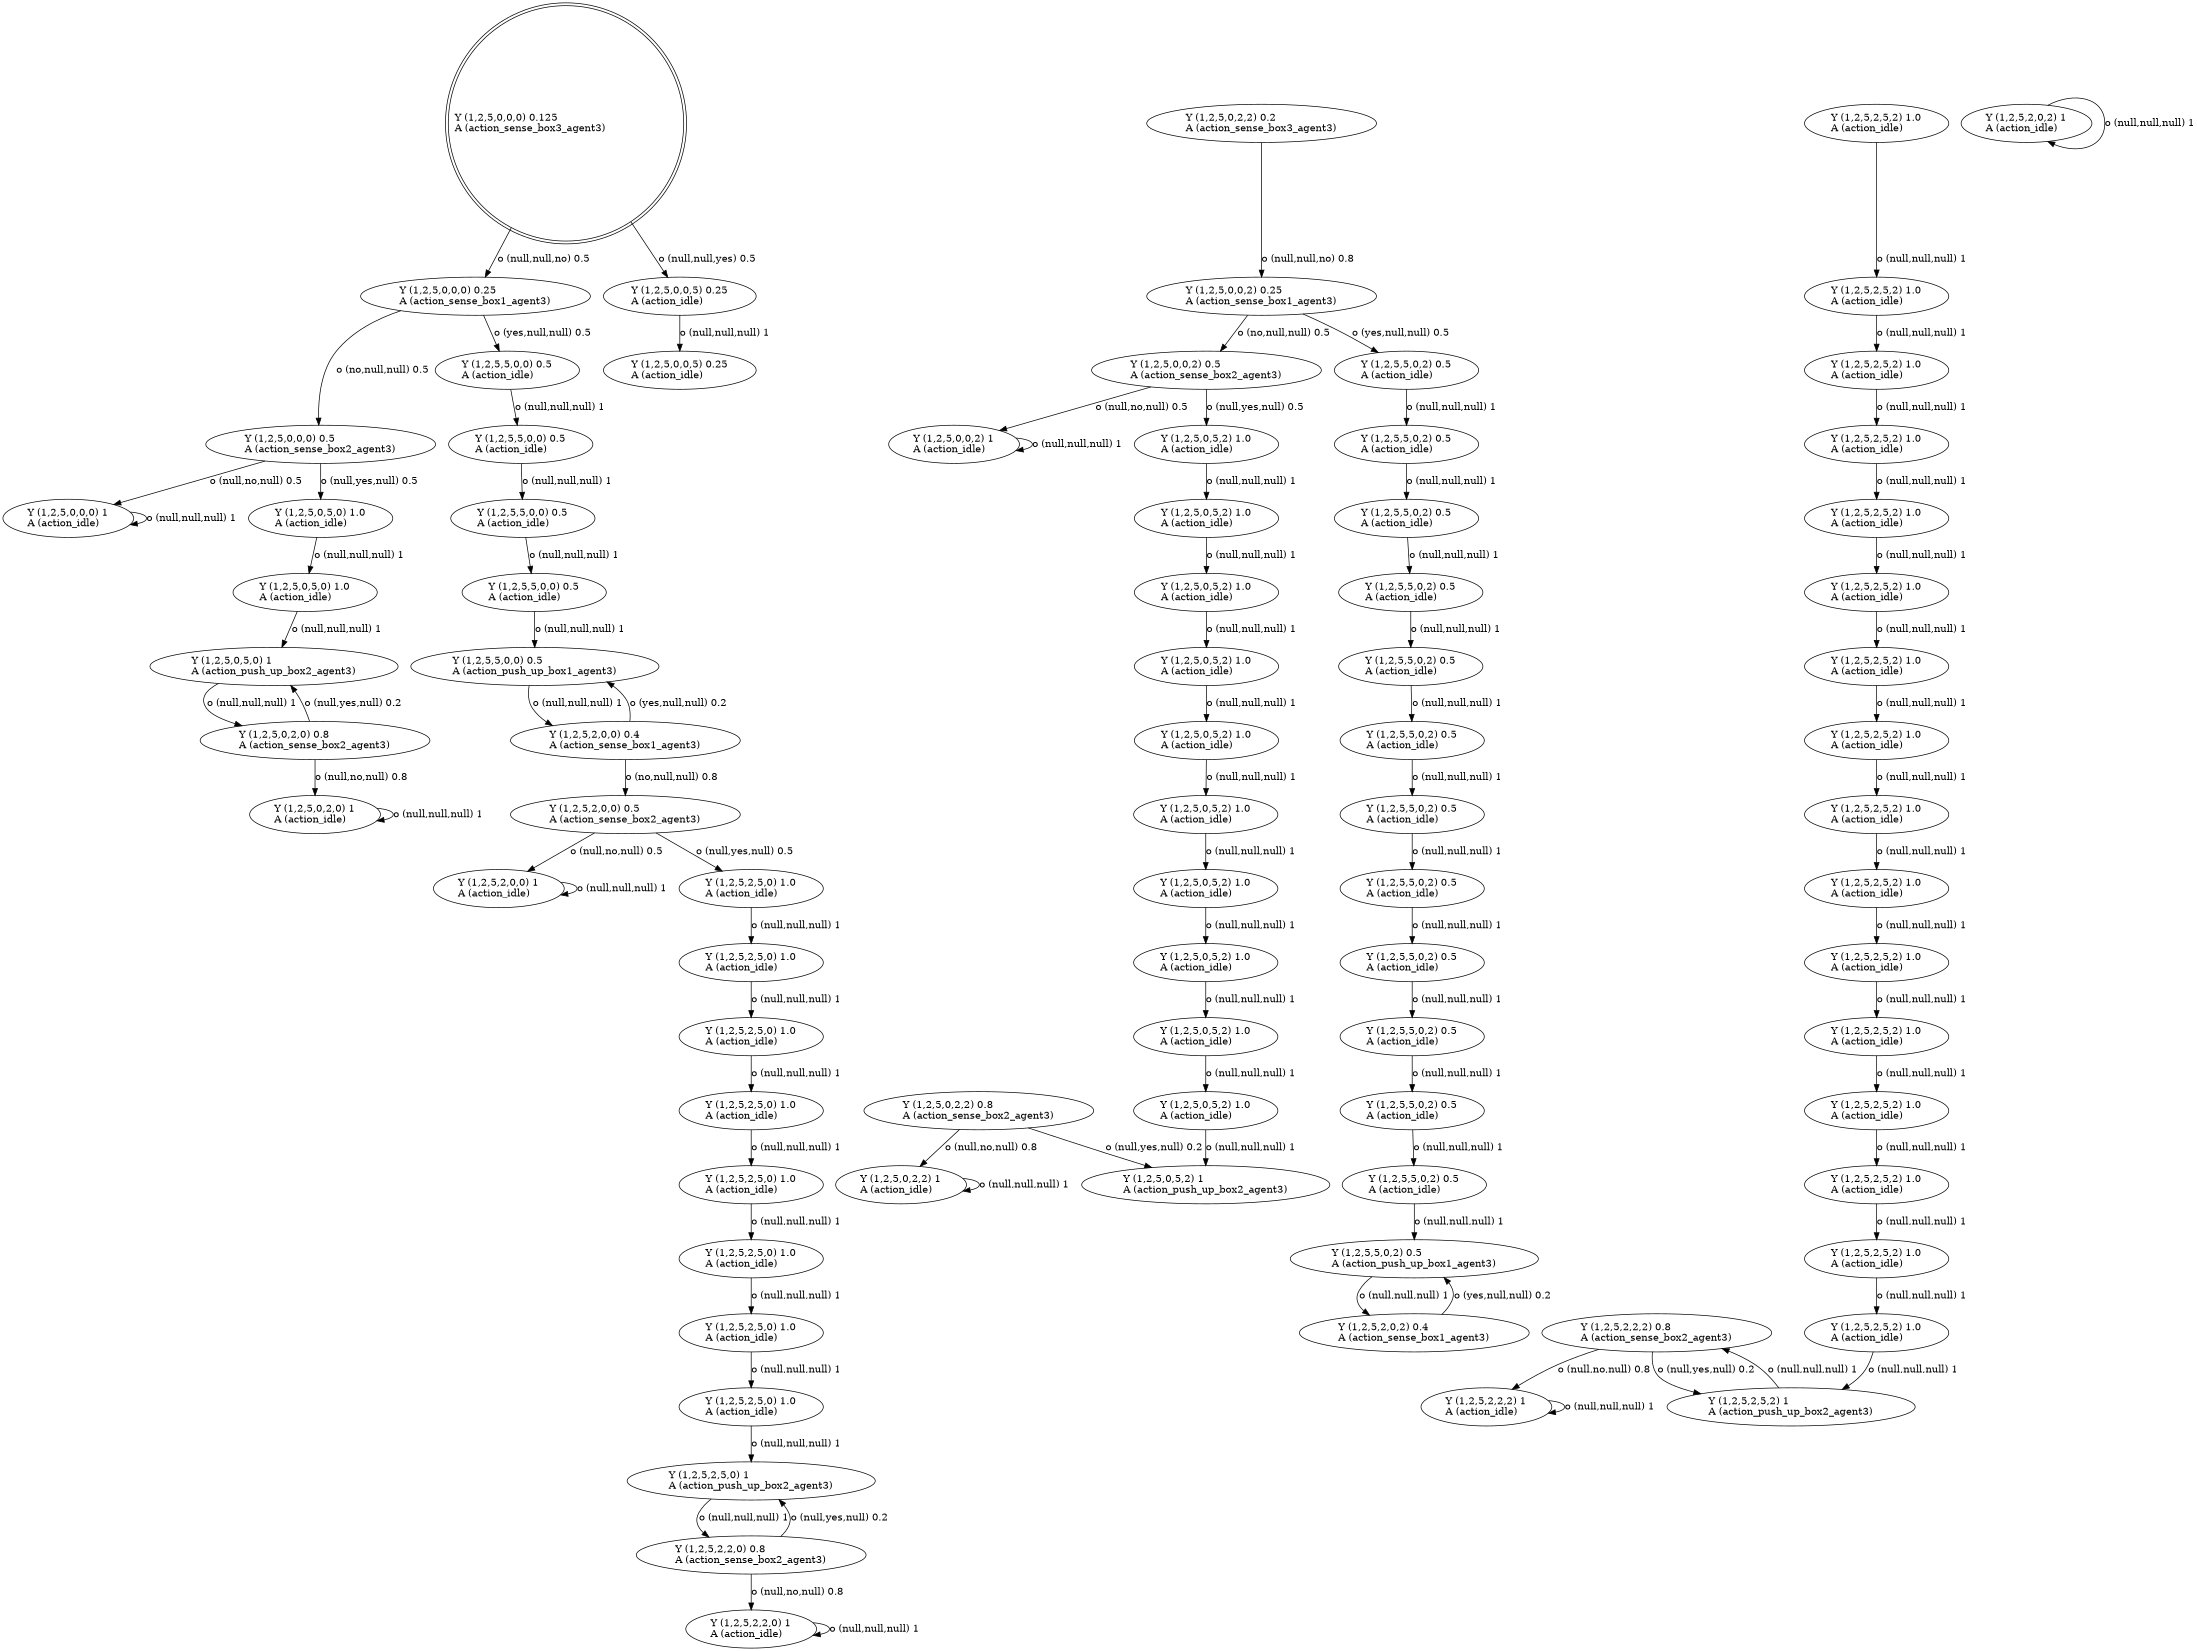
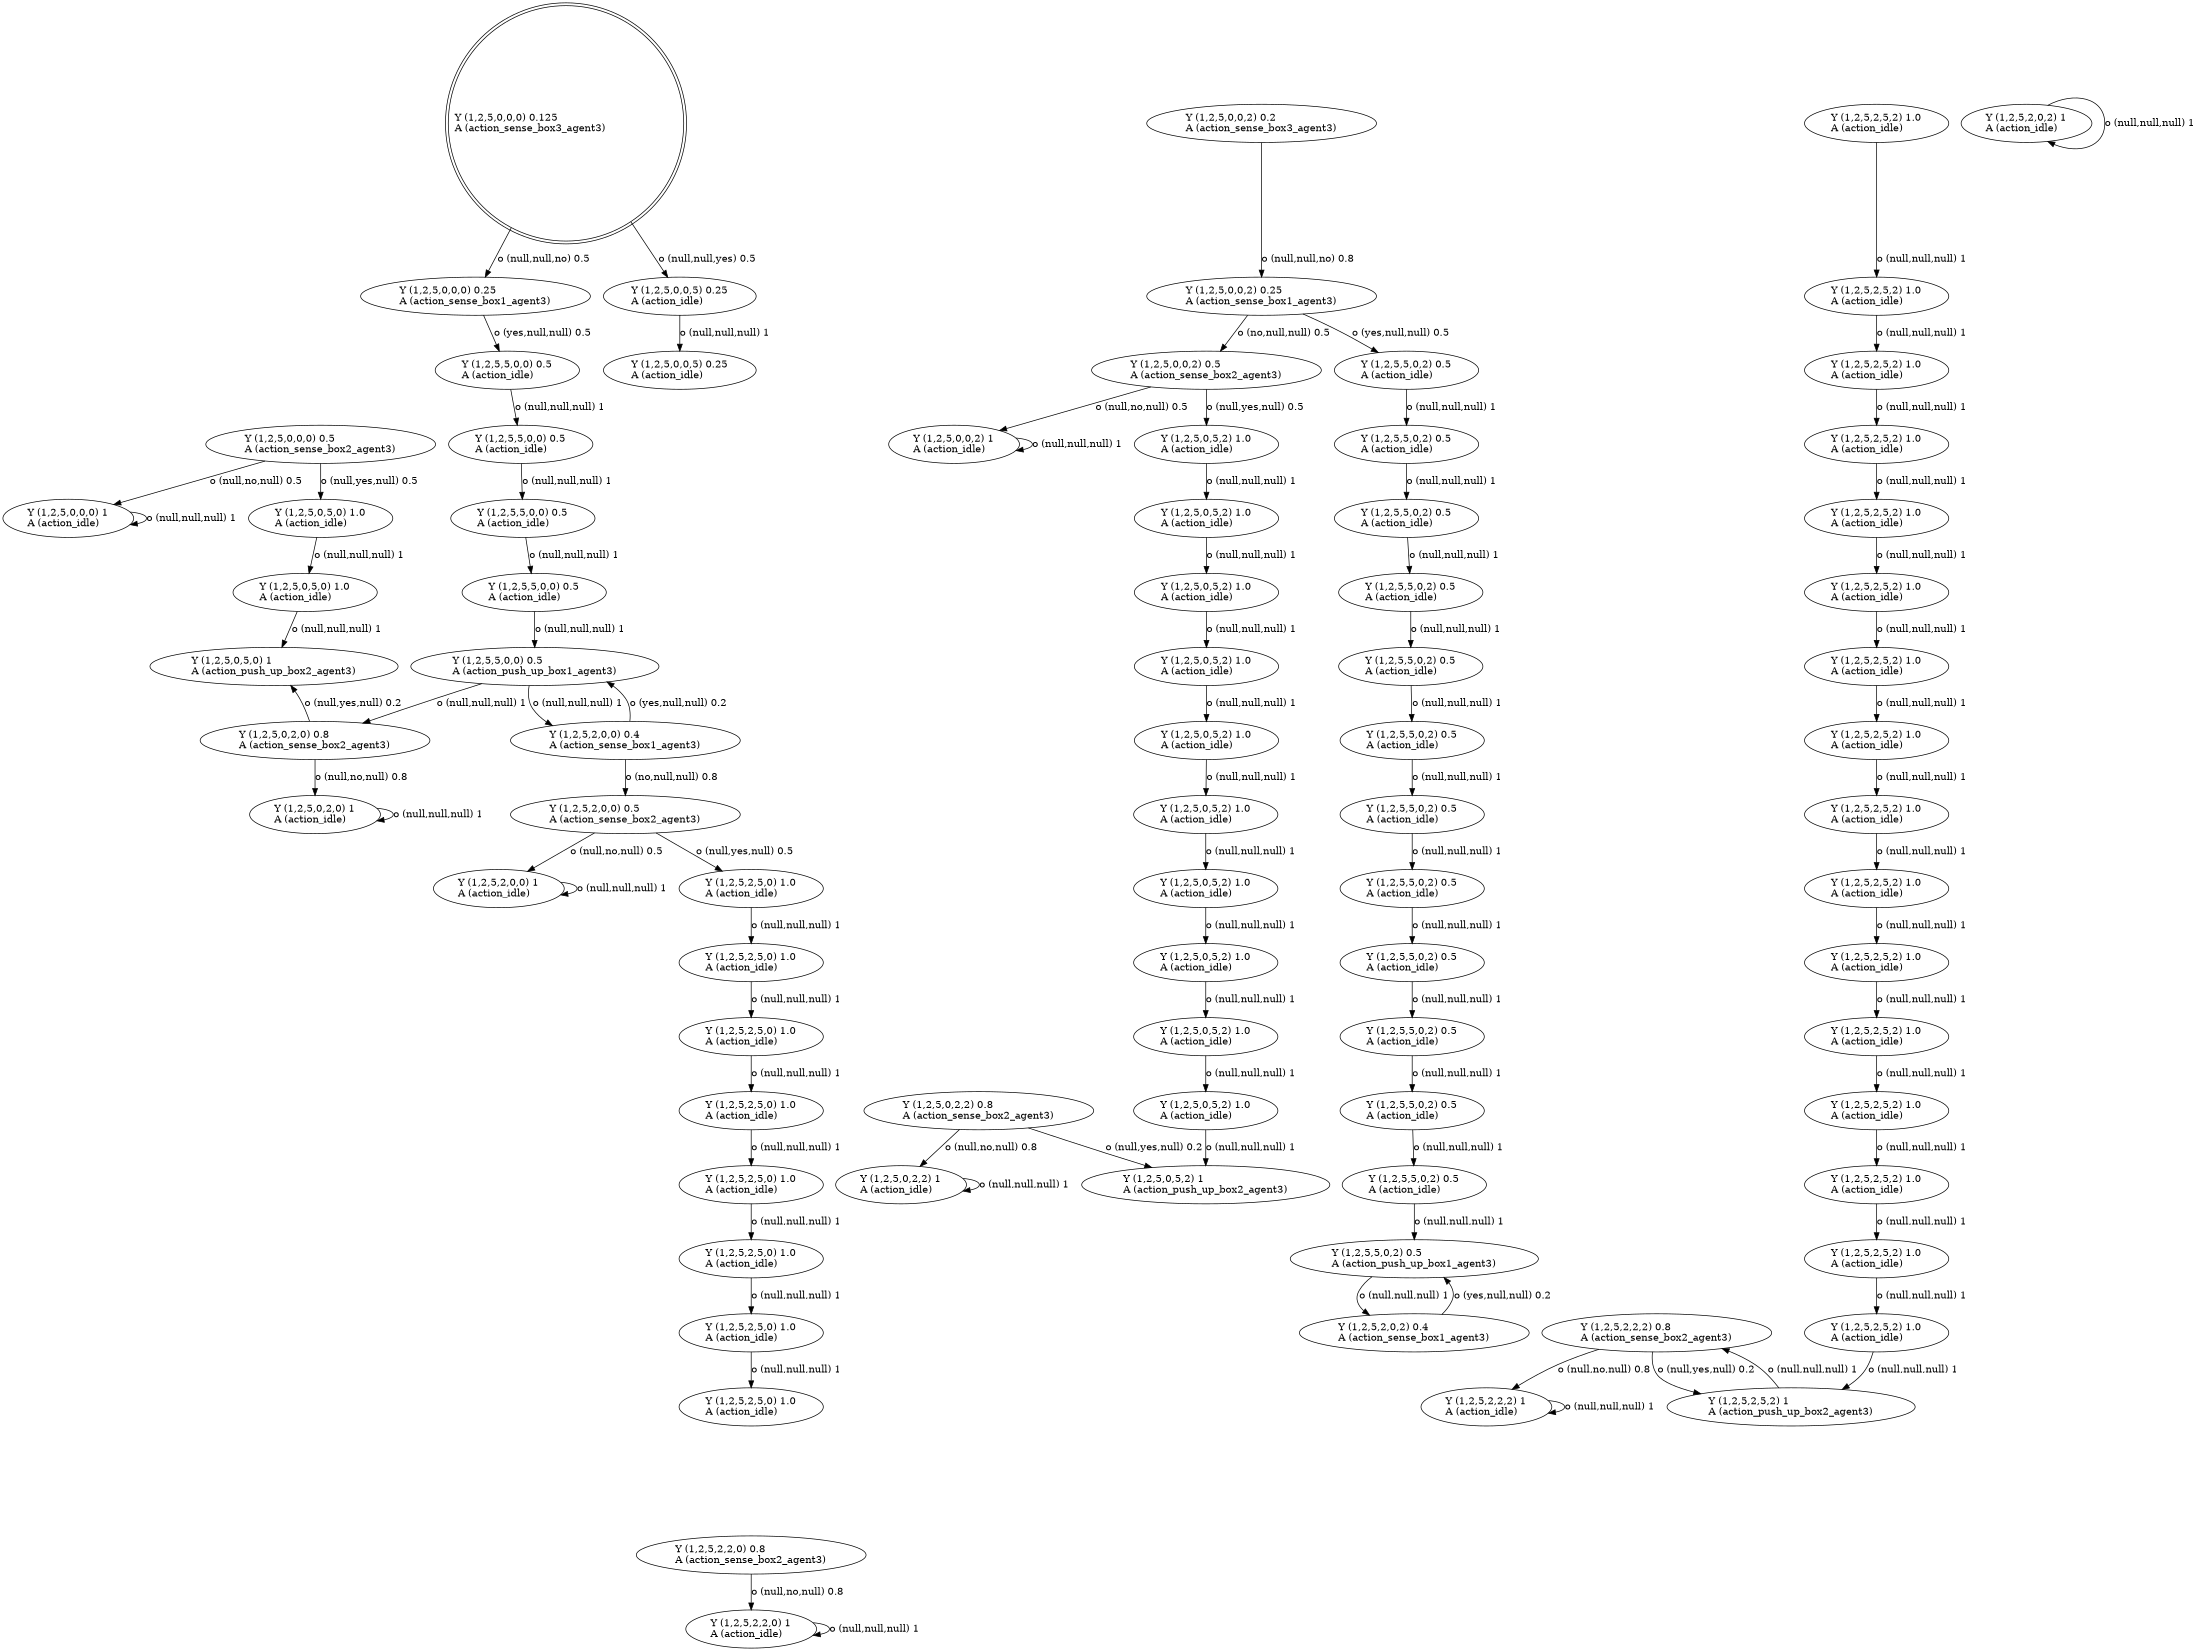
(1262, 123) -> (1262, 123)
(339, 349) -> none
(207, 709) -> (426, 702)
(751, 1481) -> none
